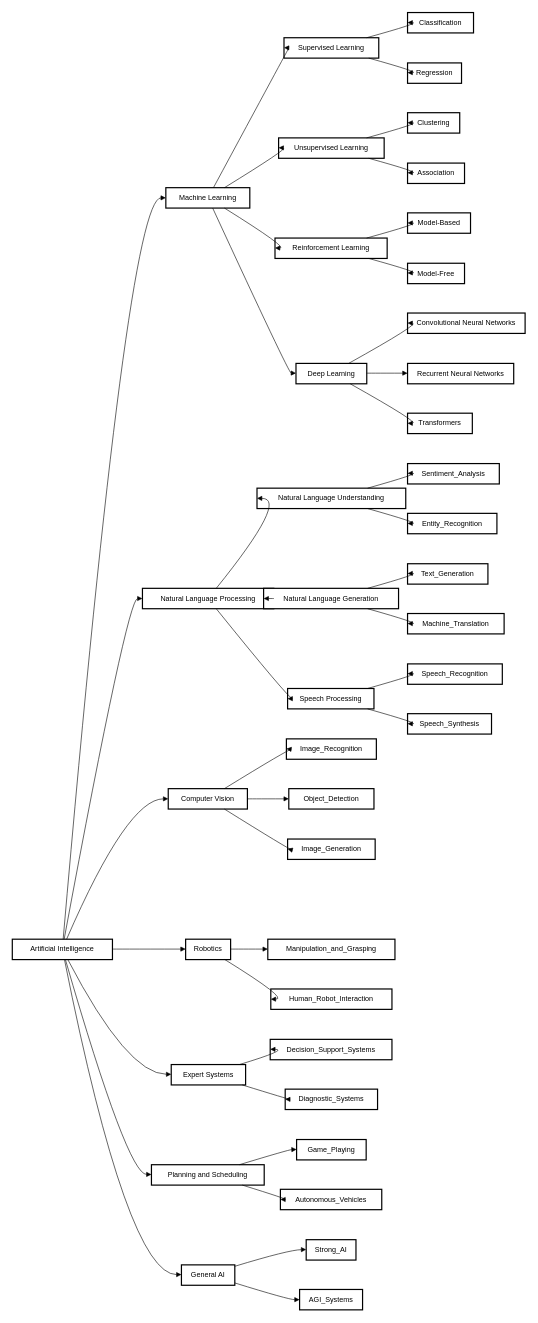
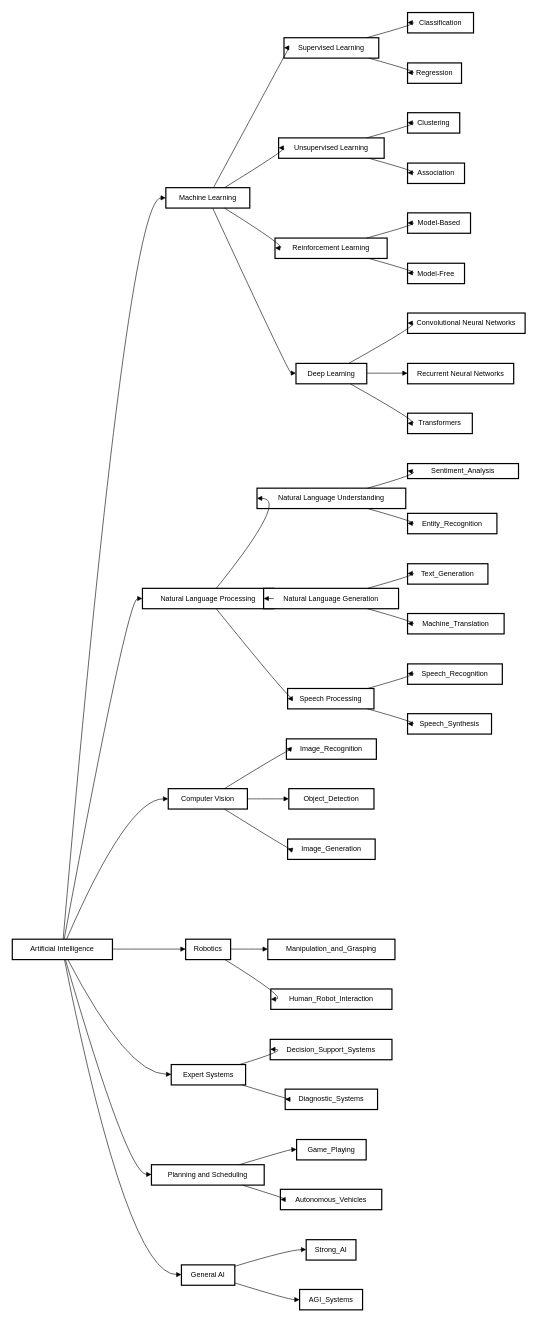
(454, 474) -> (463, 471)
